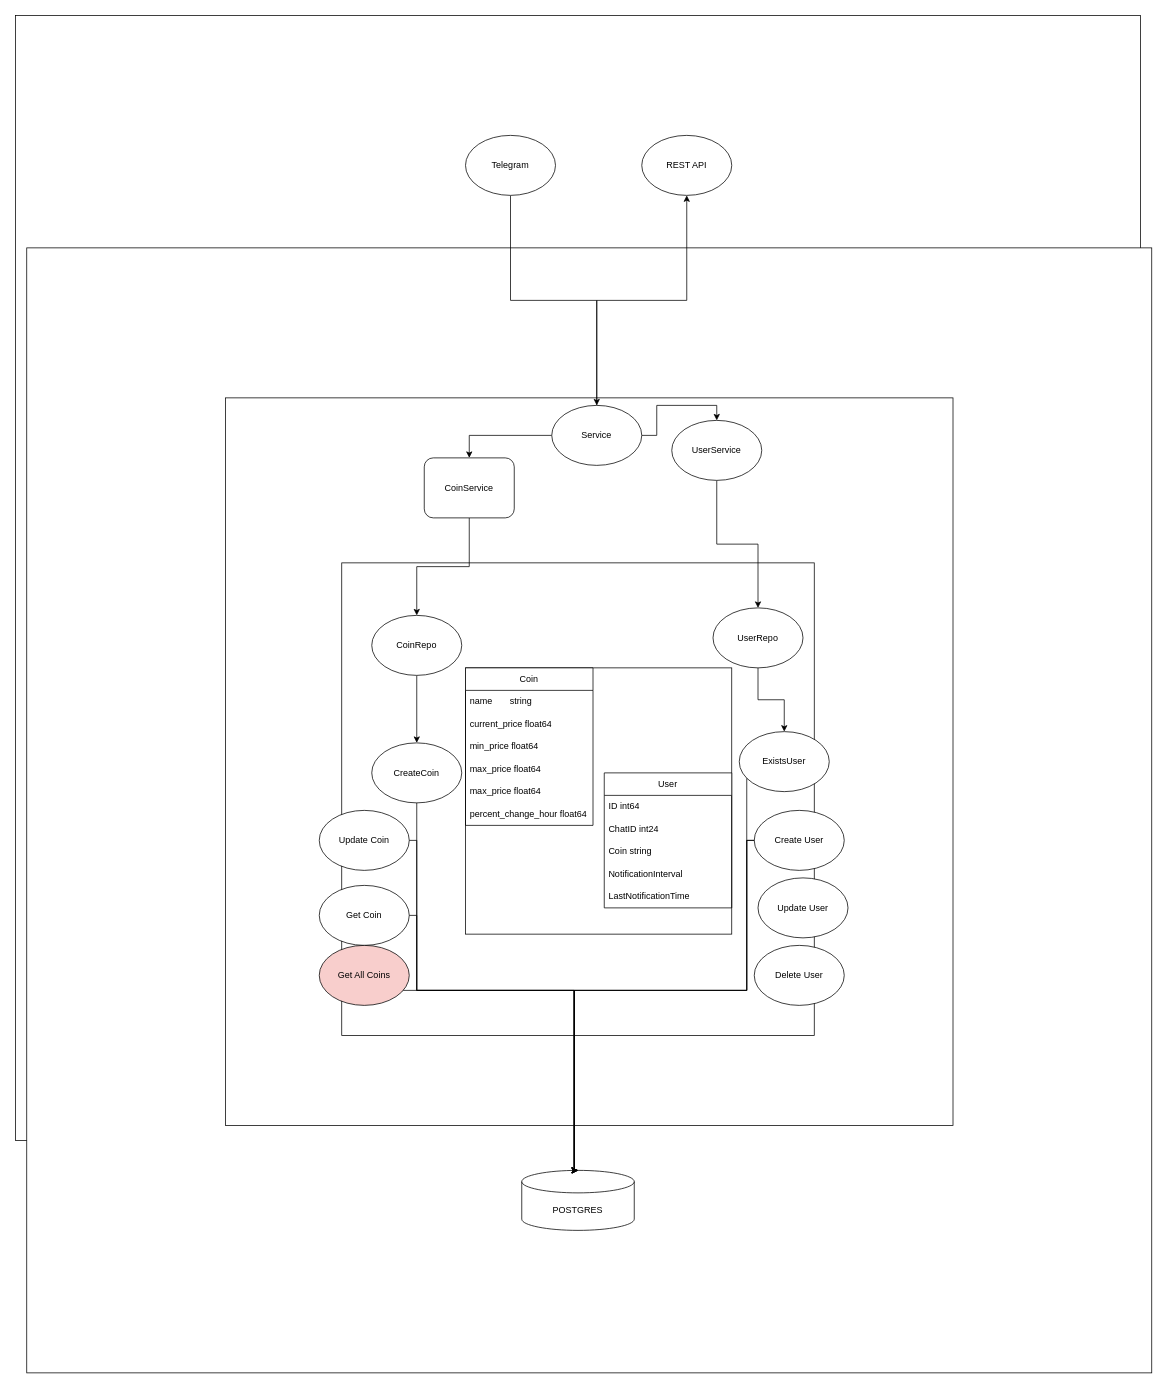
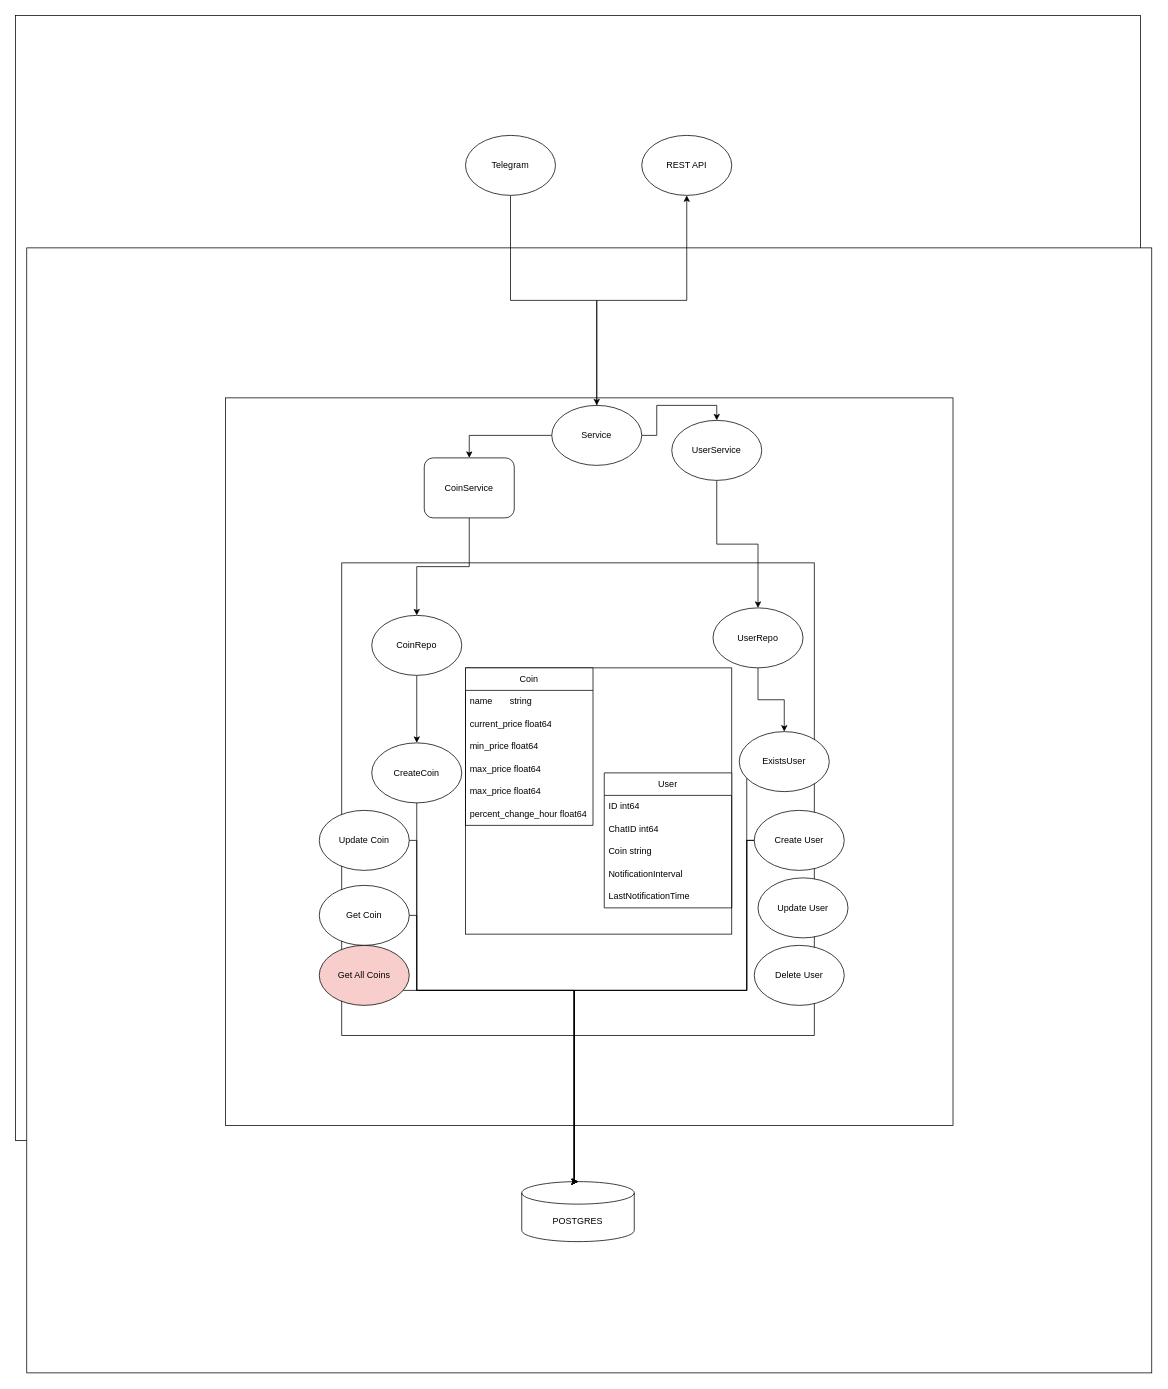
(637, 829) -> (637, 829)
(578, 1200) -> (578, 1212)
